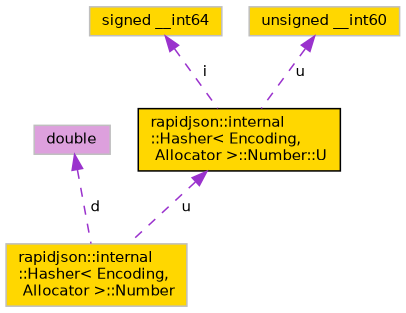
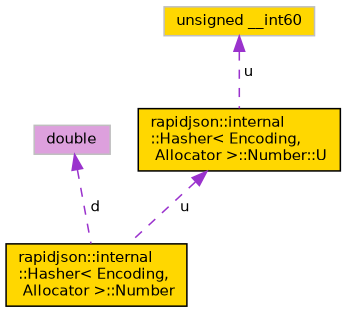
(156, 21) -> none
(96, 275) -> (96, 275)
